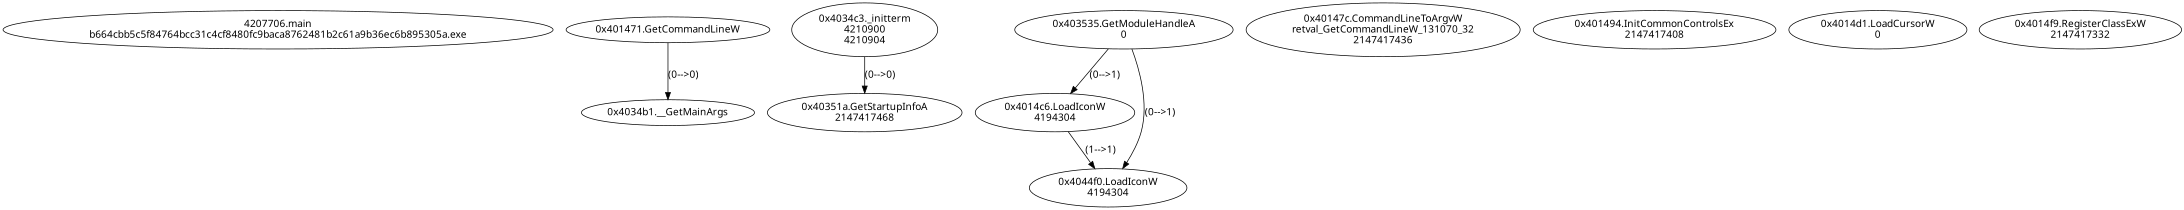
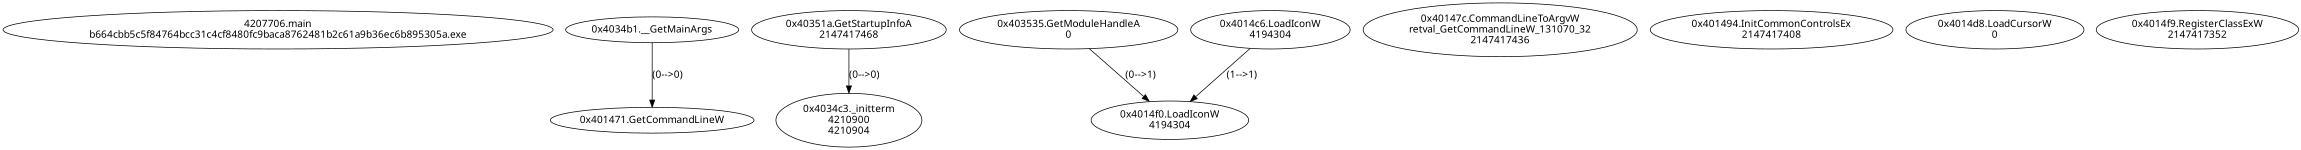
(1878, 30) -> (1995, 30)
(2080, 30) -> (2197, 30)
(668, 68) -> (652, 71)
(1092, 68) -> none
(865, 71) -> (849, 67)
(1108, 188) -> (1170, 120)
